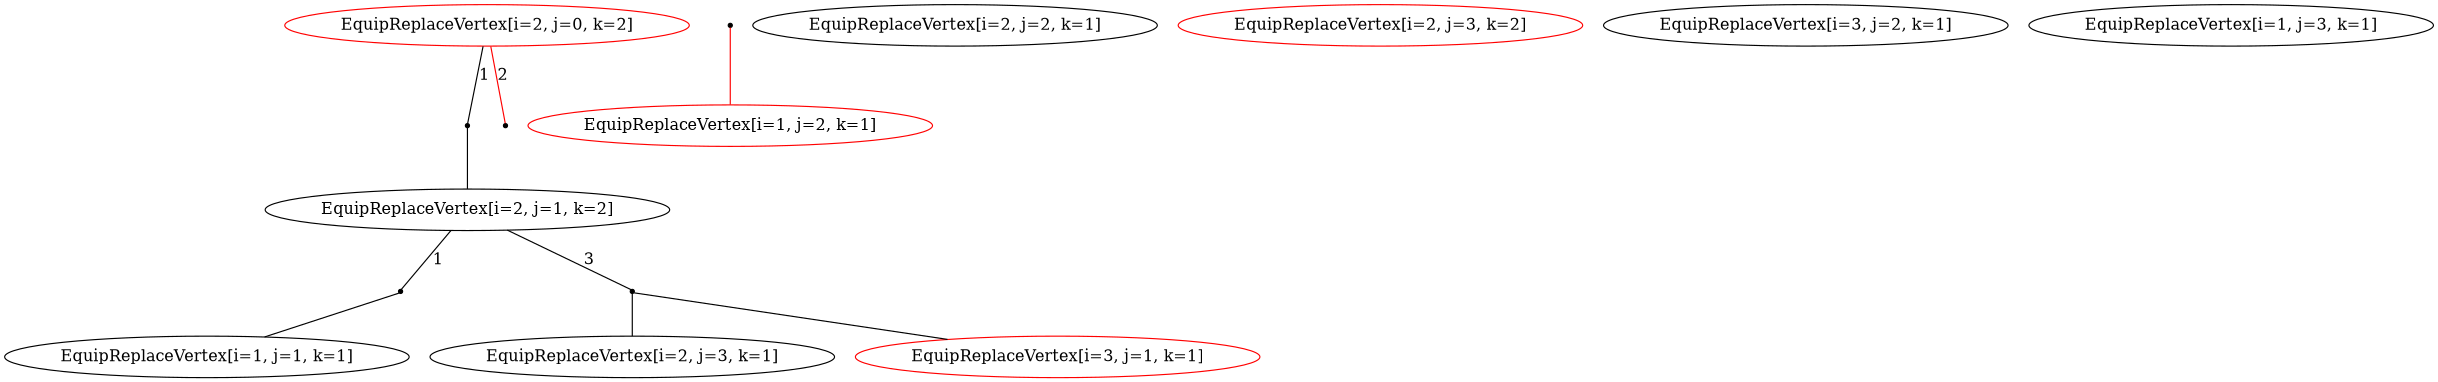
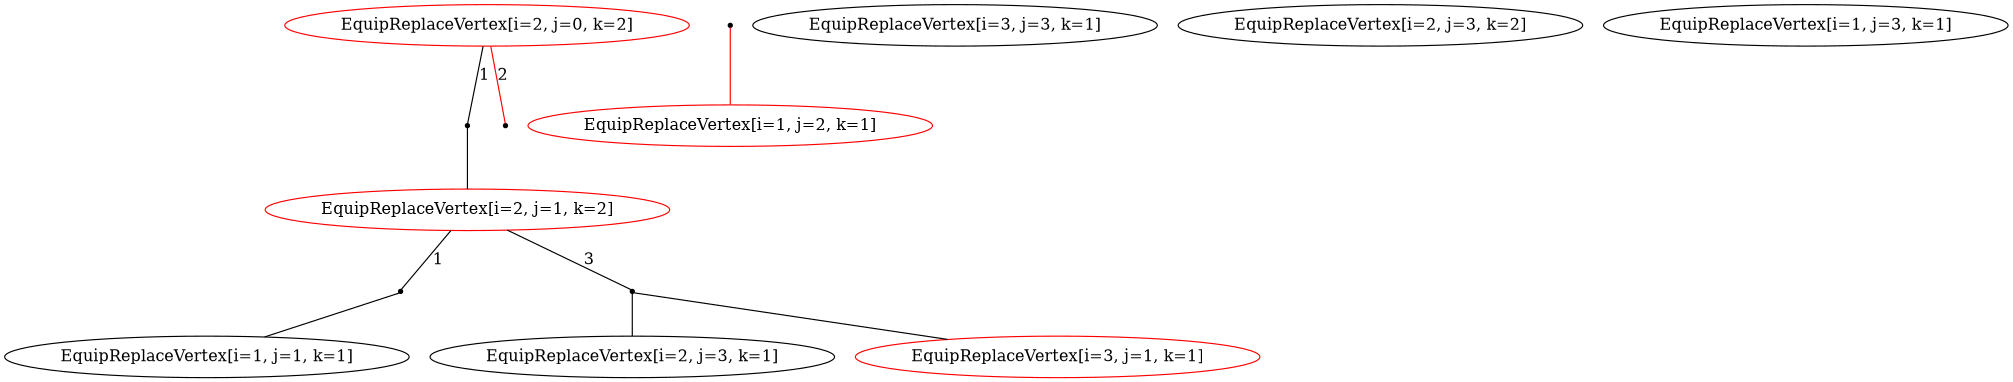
(955, 25) -> none
none -> (955, 25)
(1380, 25) -> (1380, 25)
(1806, 25) -> none
(467, 210) -> (467, 210)
